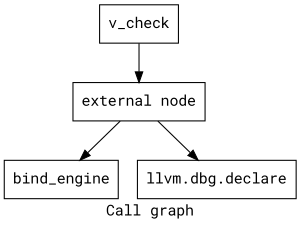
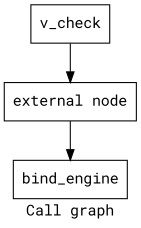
(217, 179) -> none
